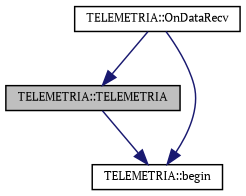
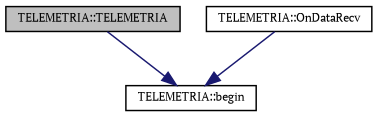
(130, 53) -> none
